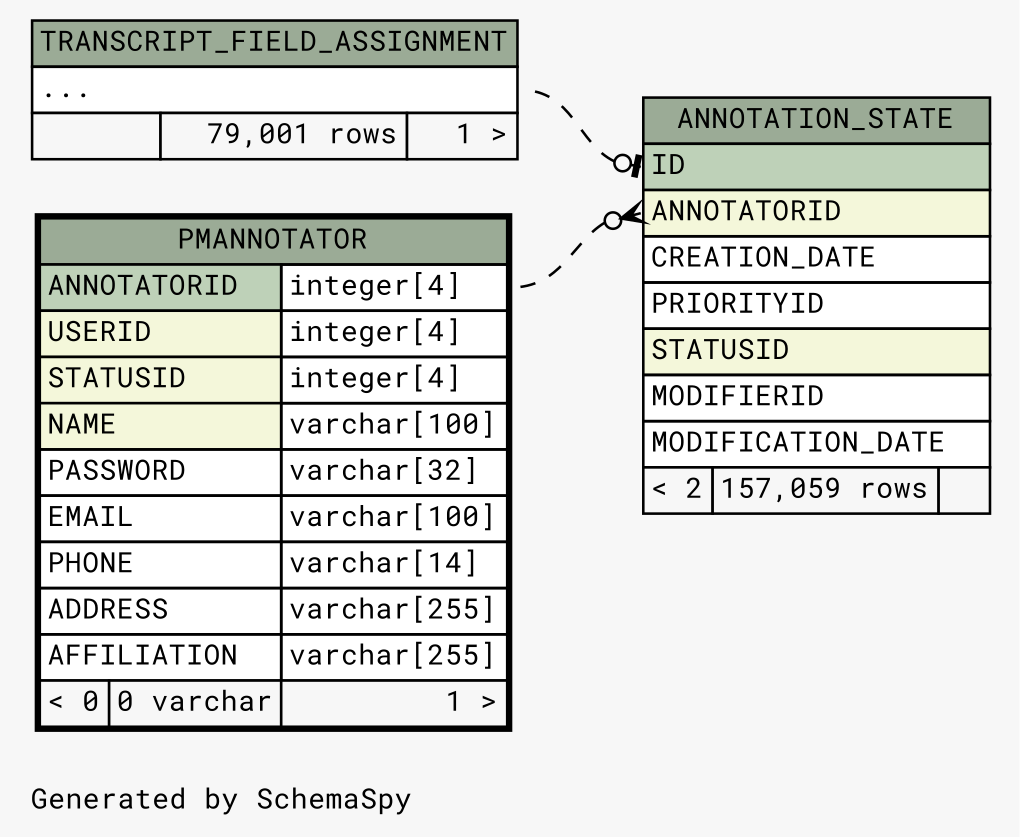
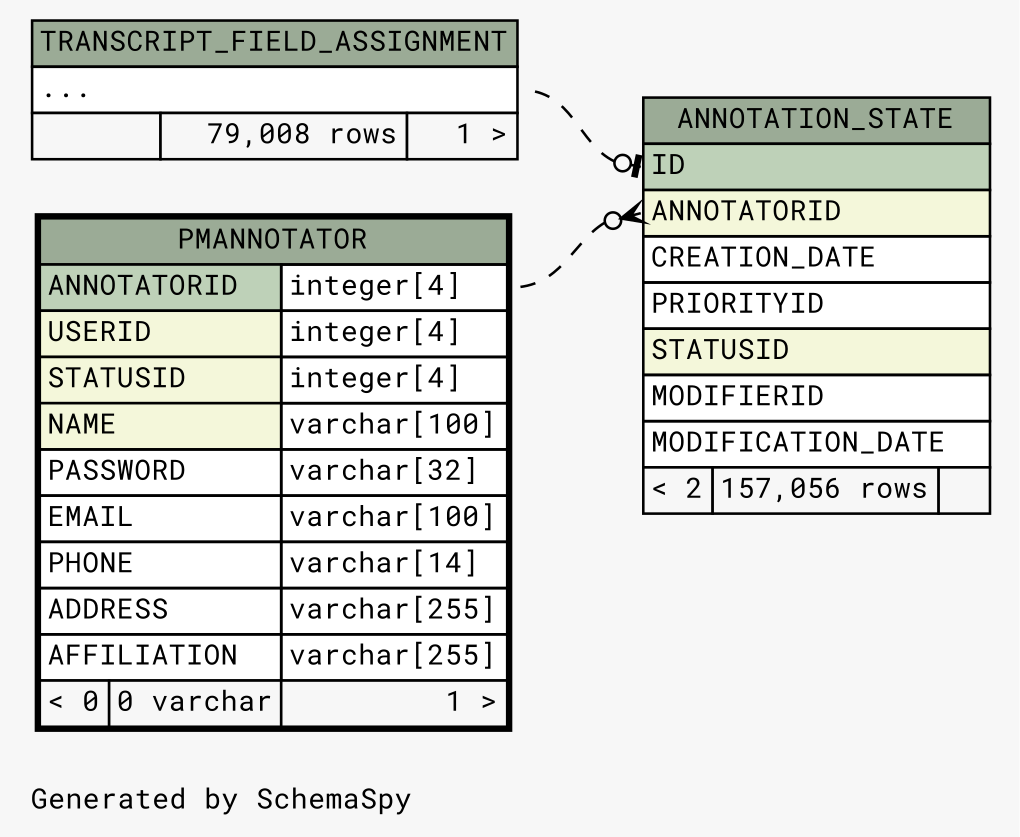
(303, 135) -> (303, 135)
(826, 489) -> (826, 489)
